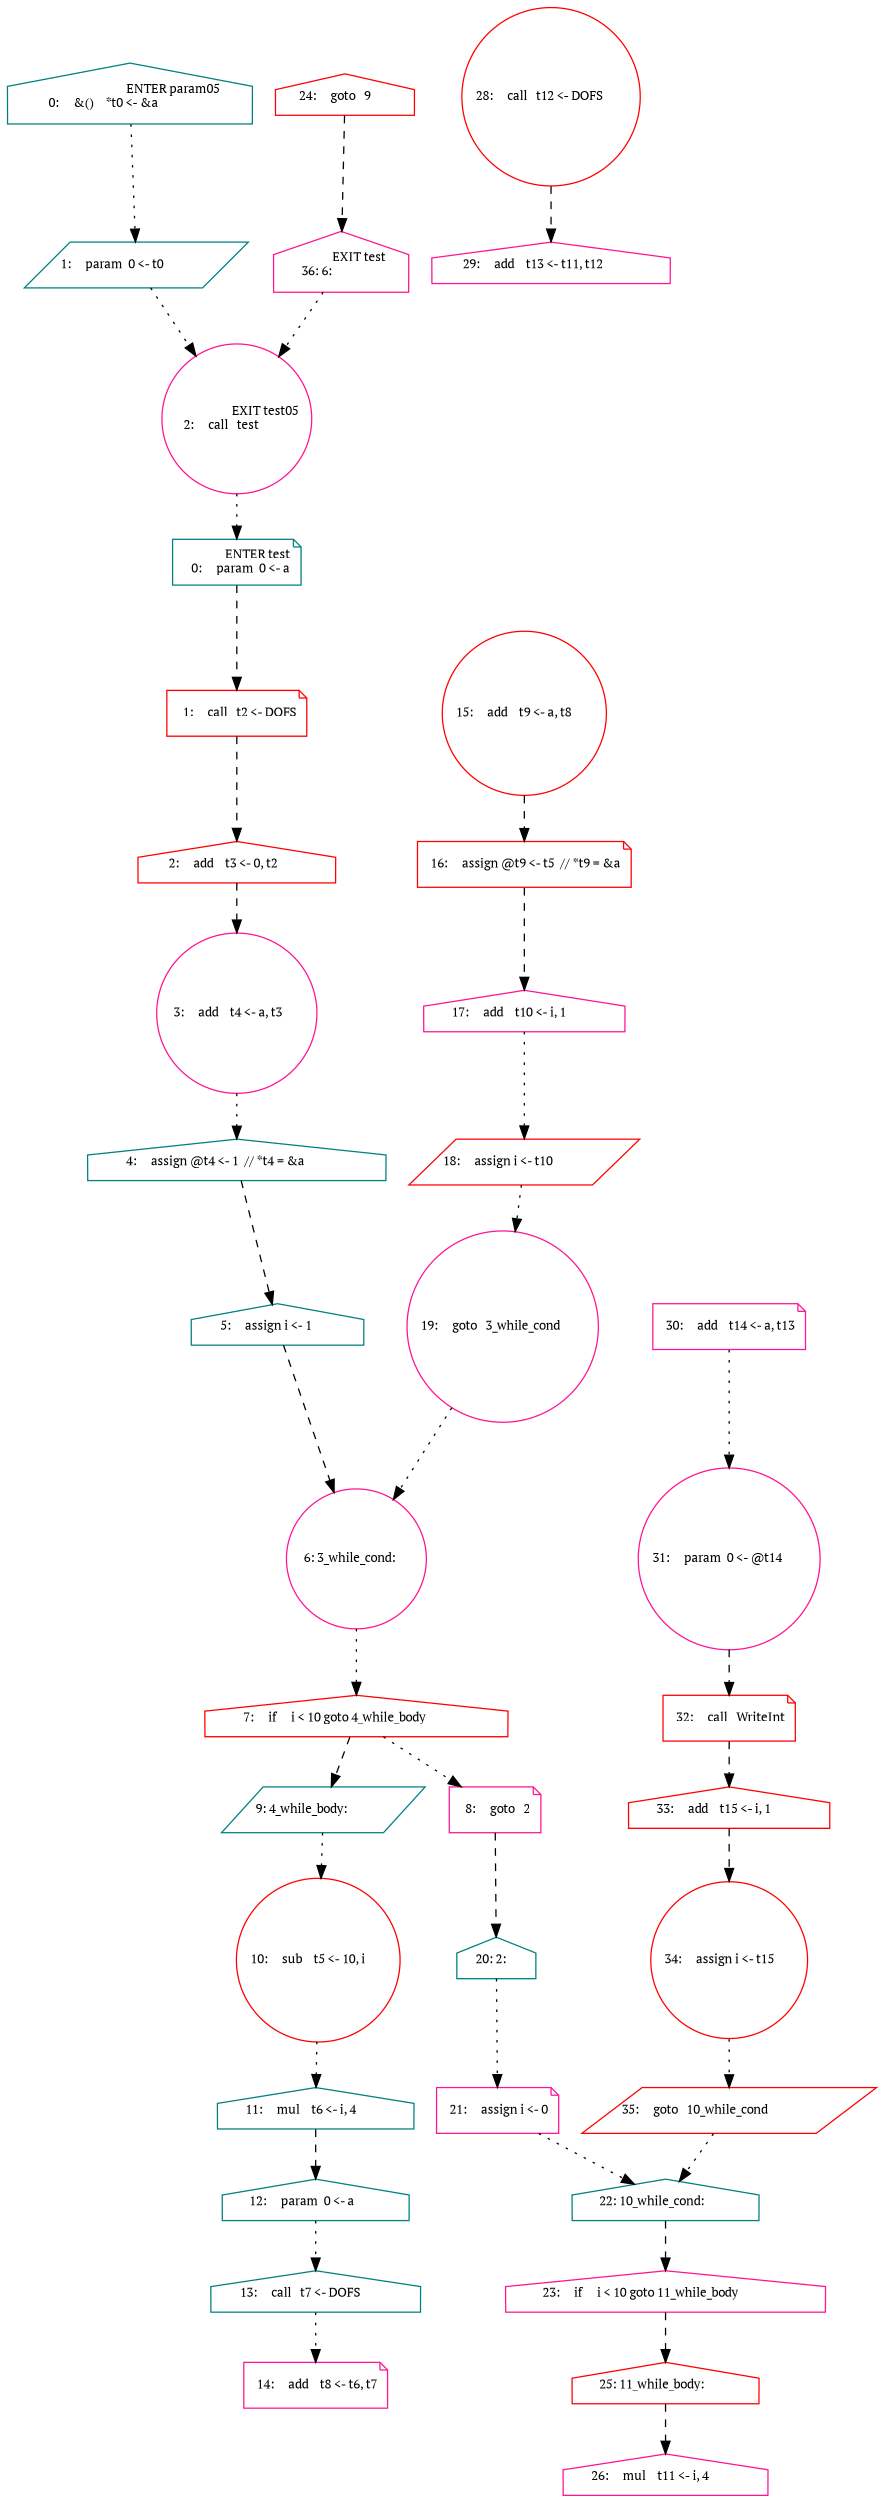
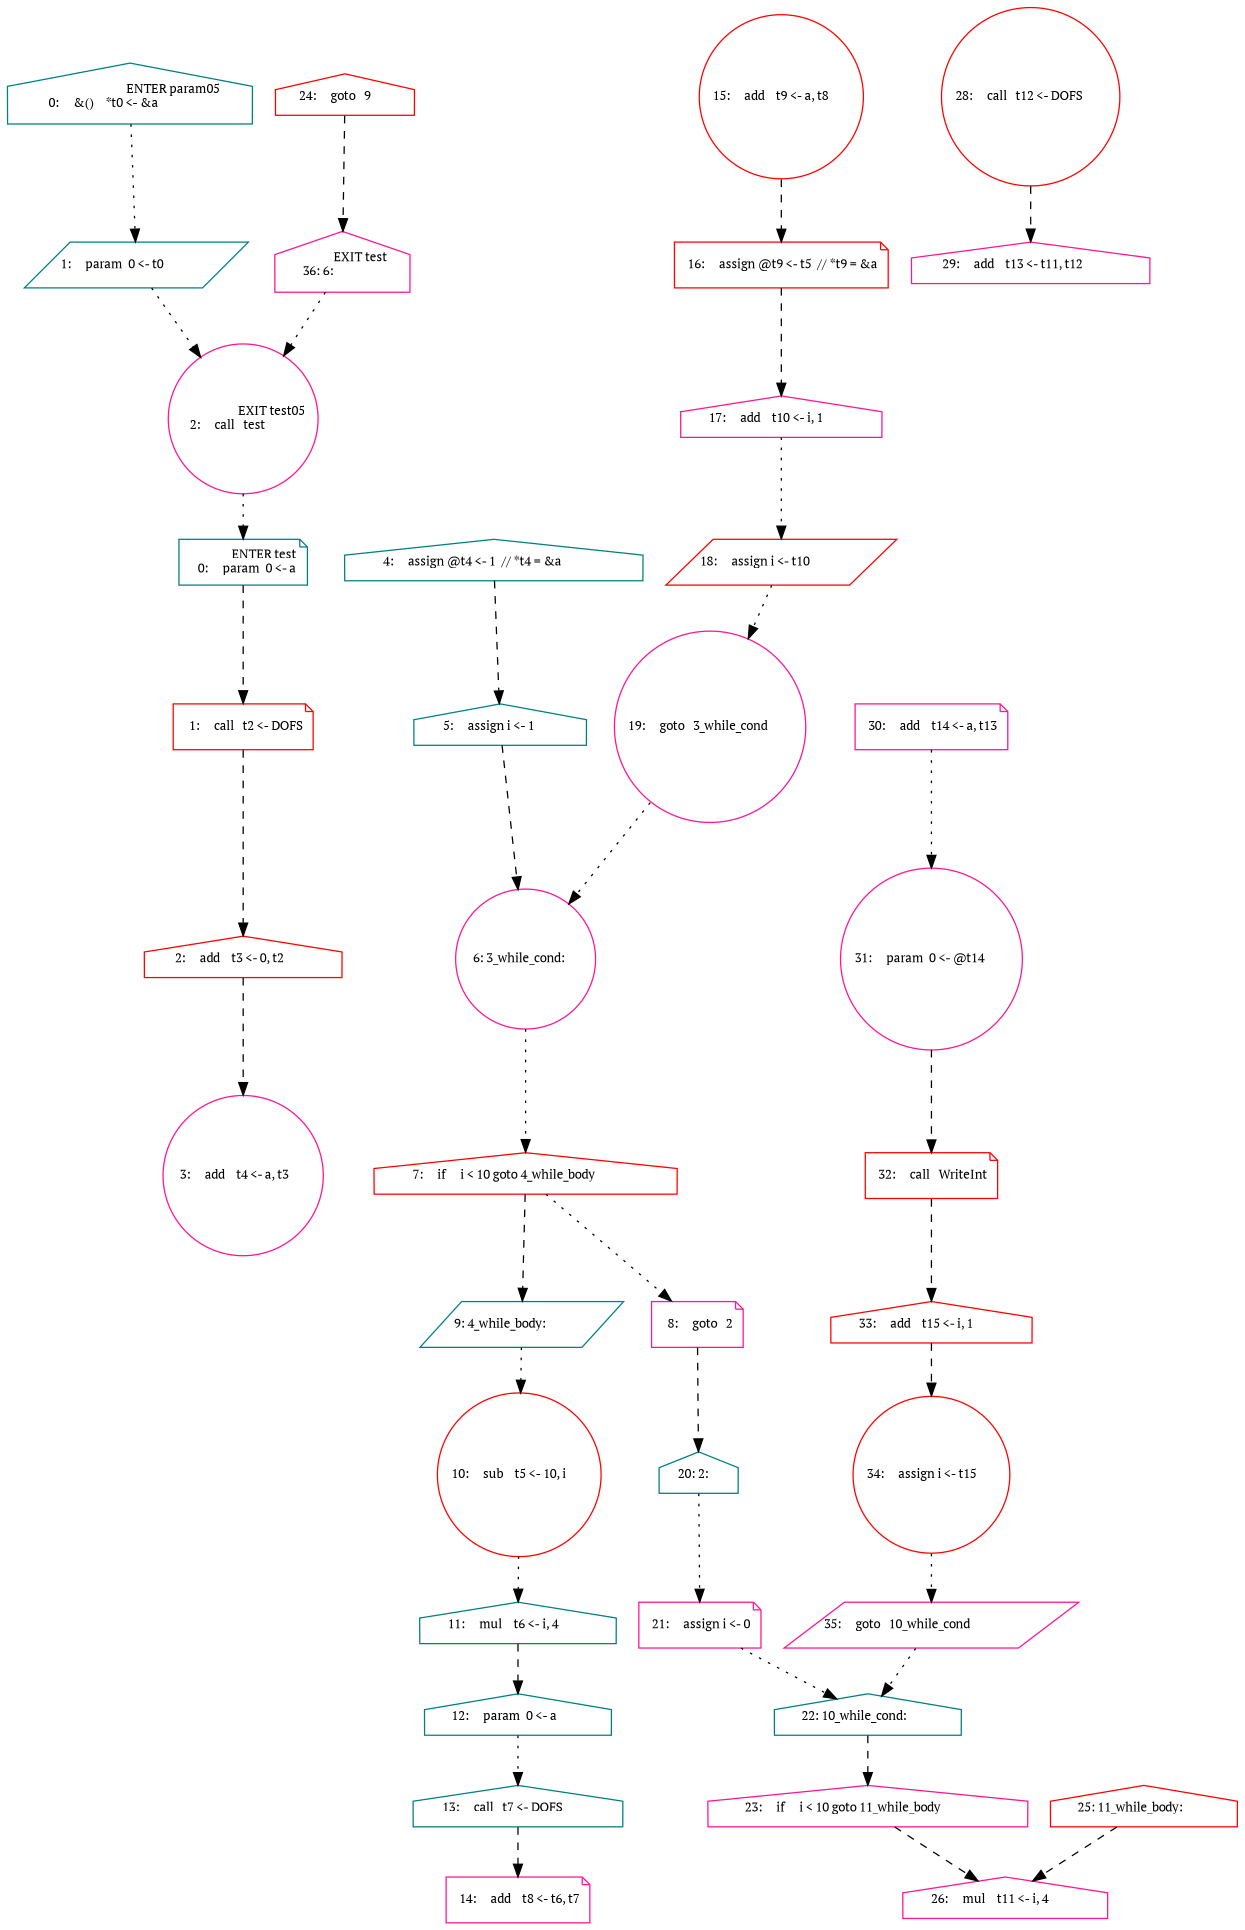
(237, 1110) -> none
(729, 2110) -> (931, 1625)
(316, 2331) -> (518, 1846)
(666, 2331) -> (931, 1851)
